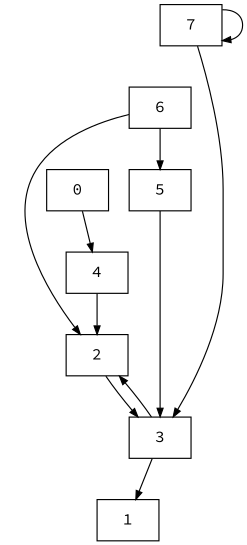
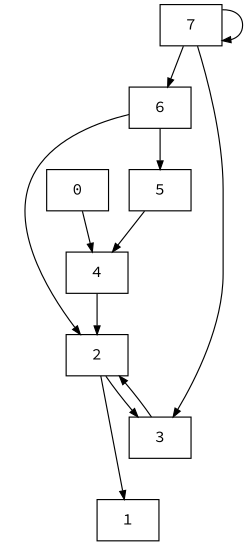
none -> (177, 62)
(160, 310) -> (131, 228)
(146, 475) -> (112, 433)
